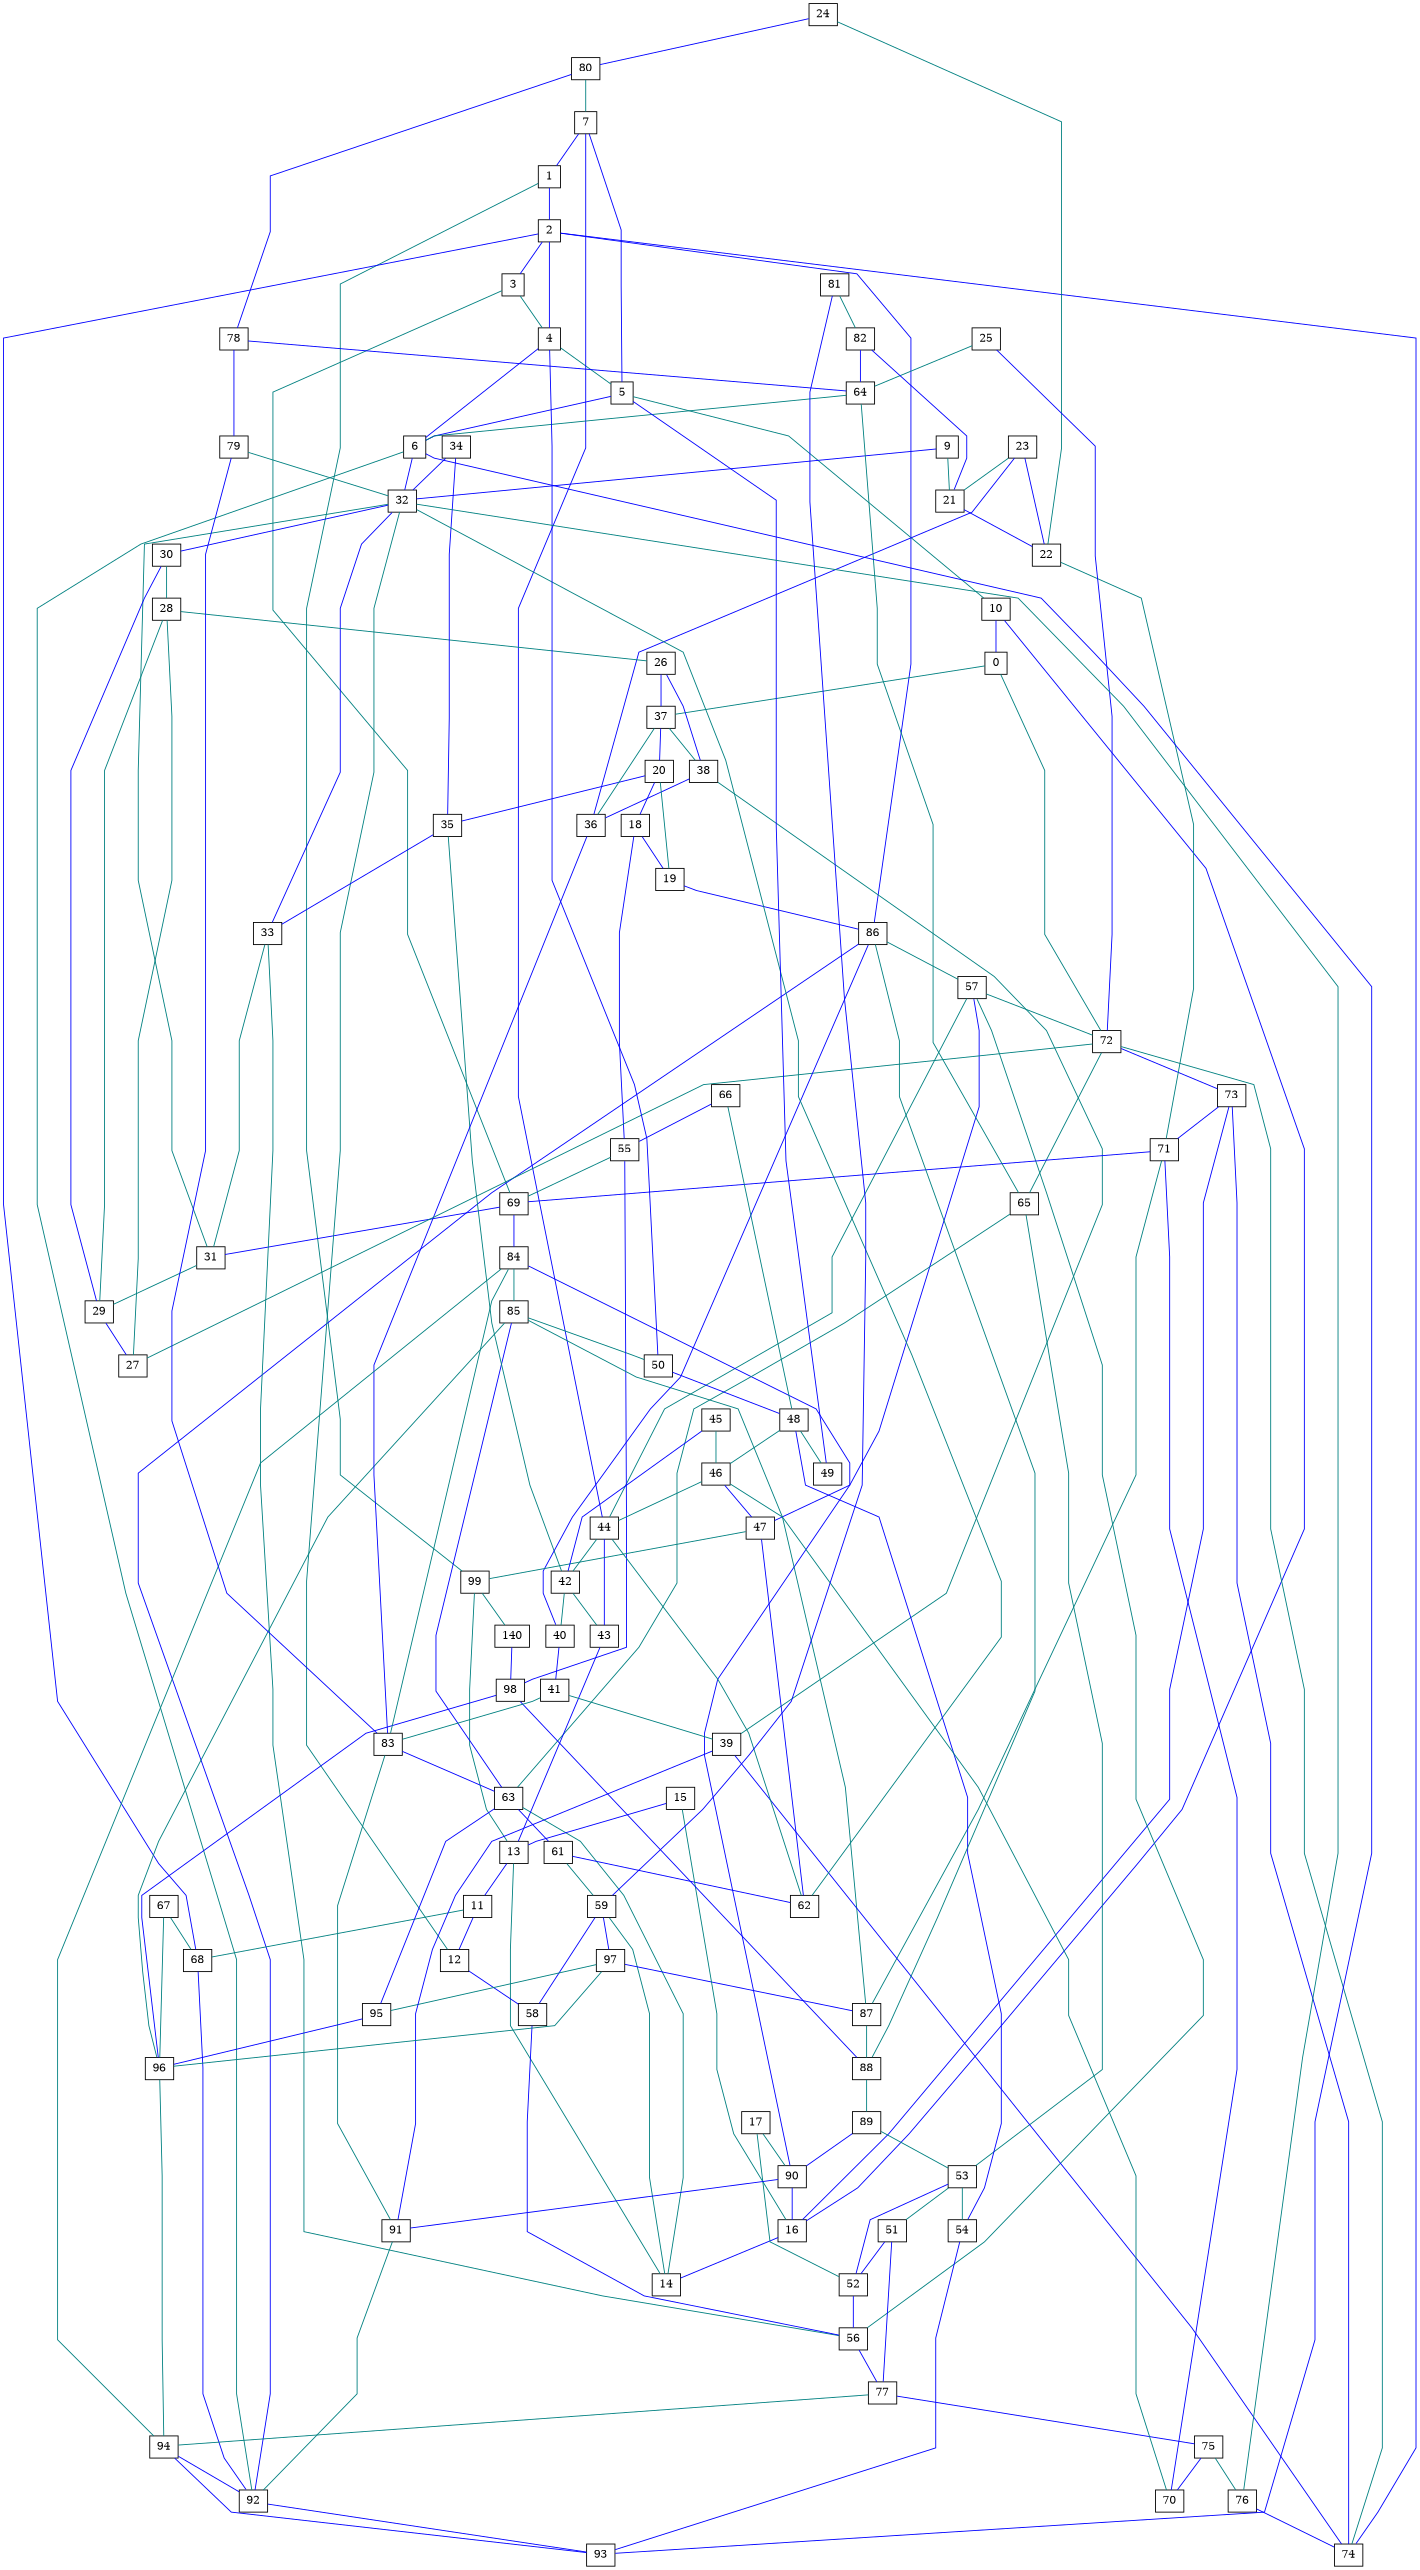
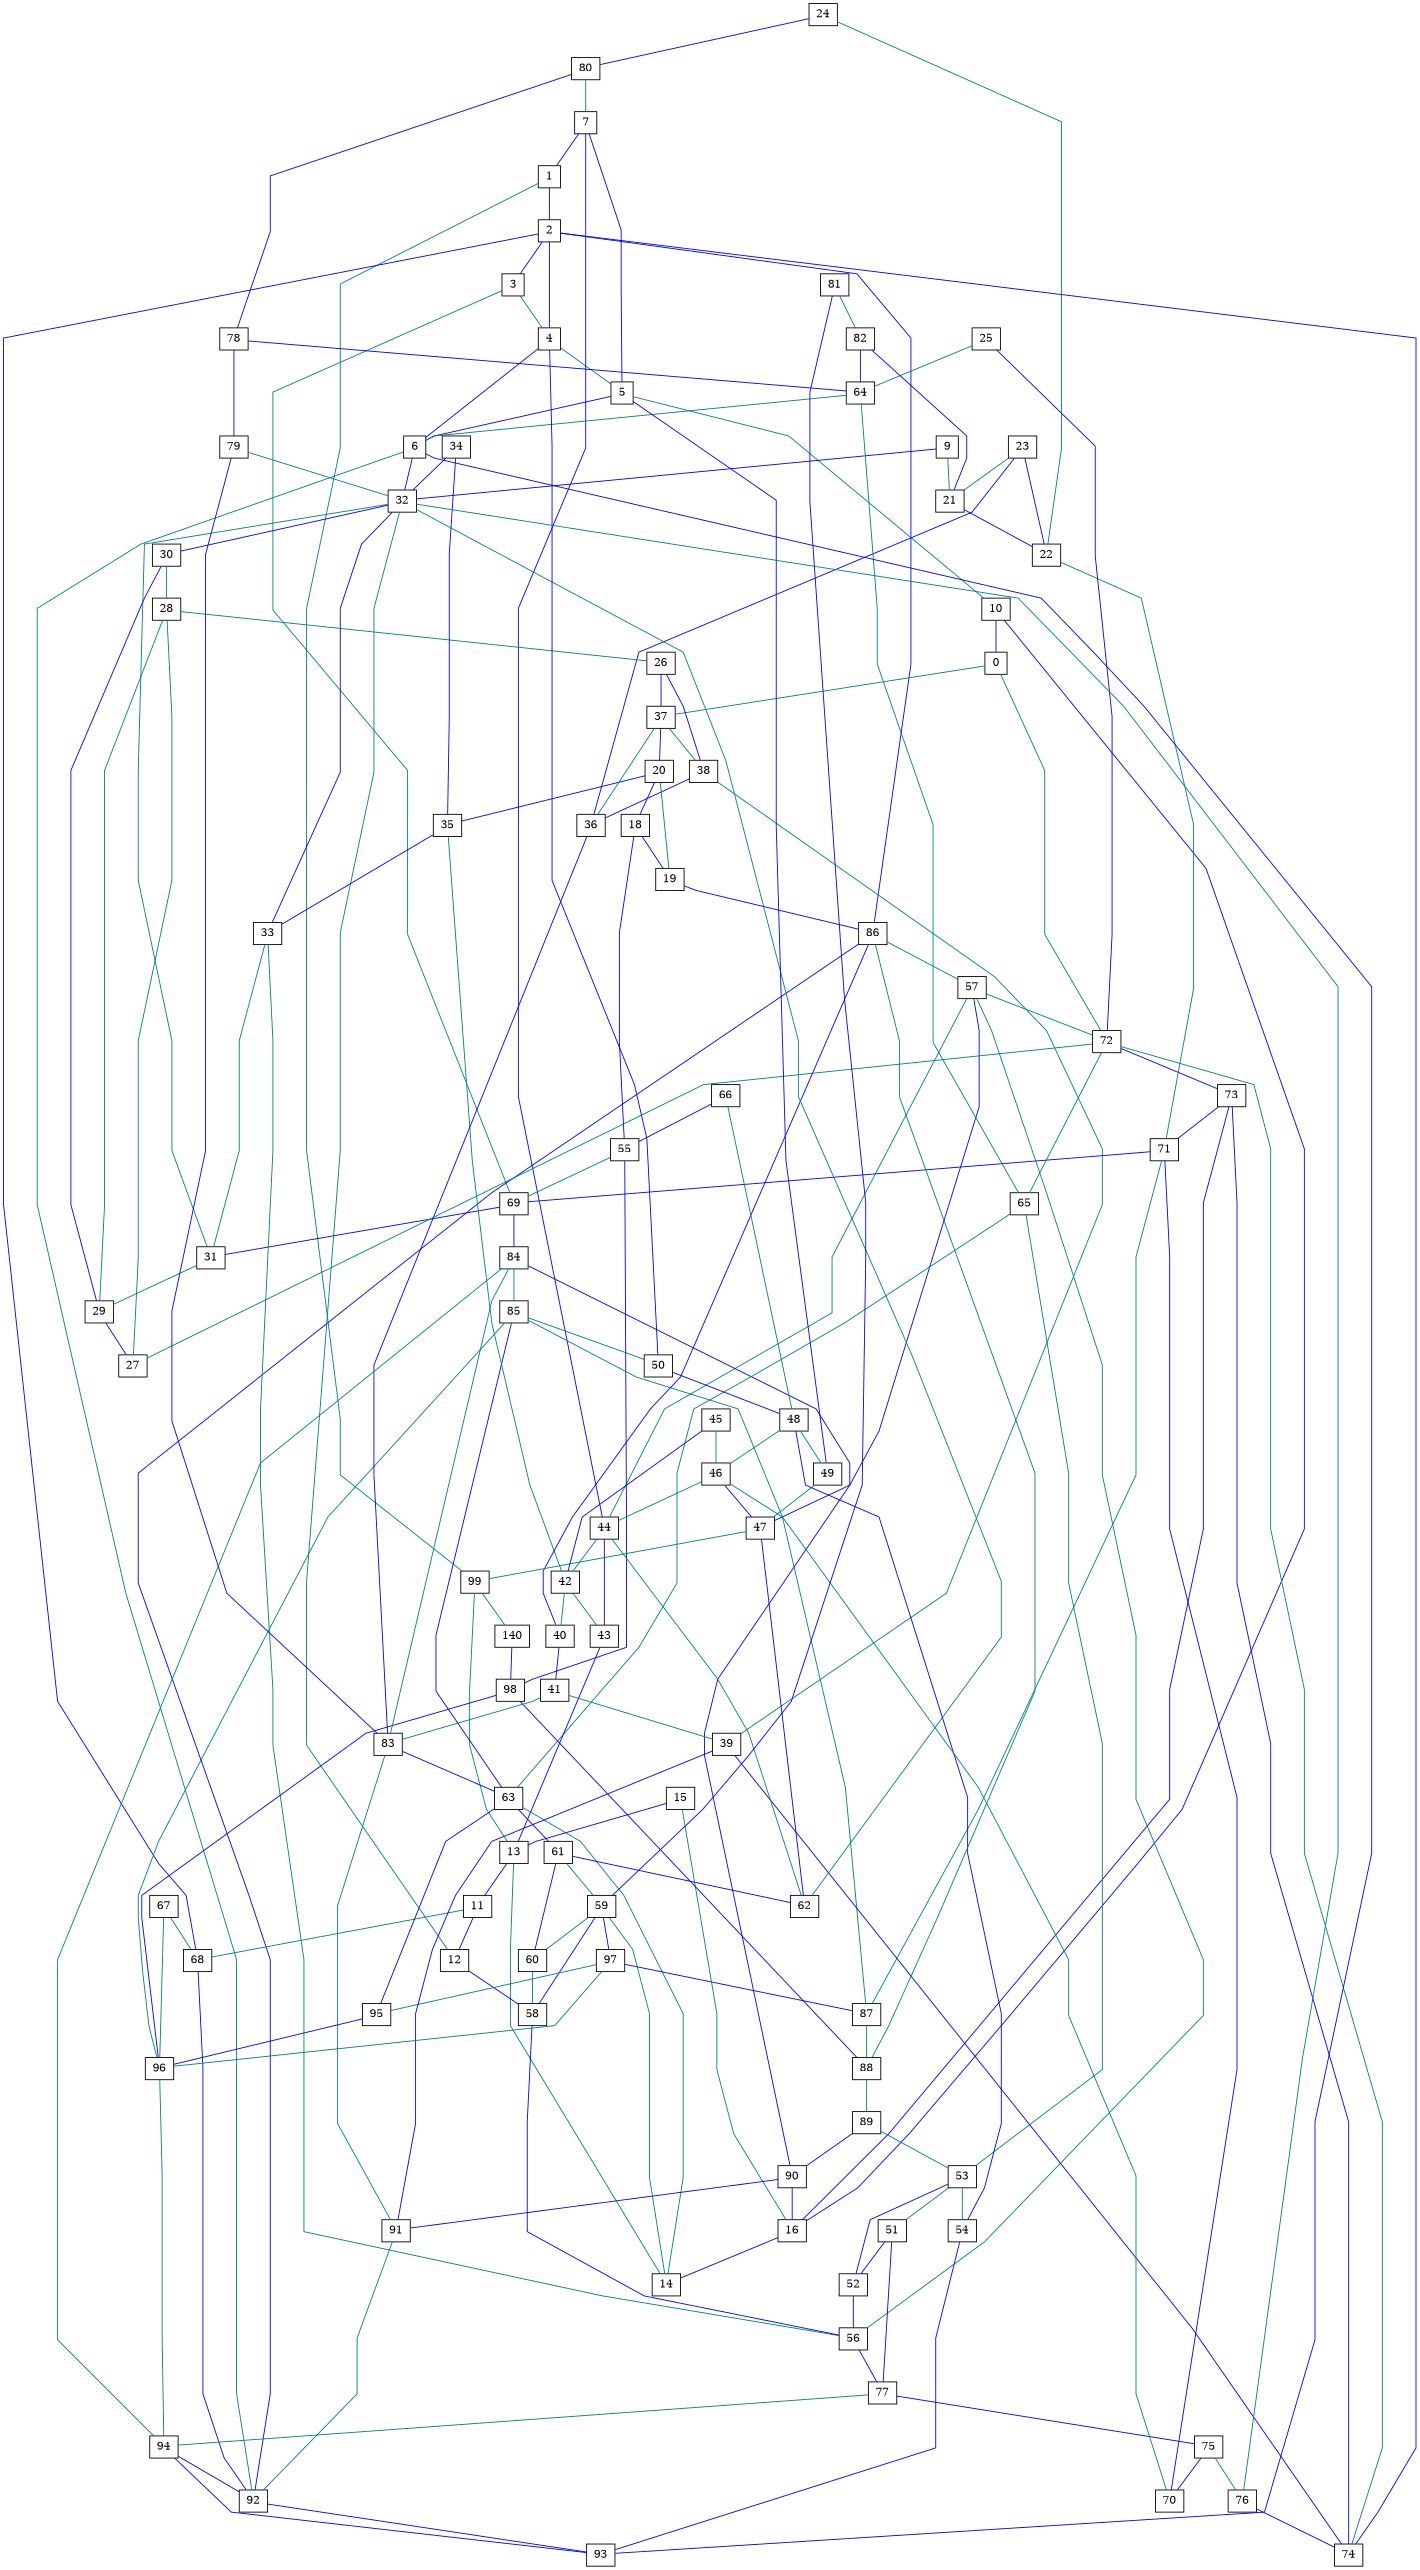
none -> (794, 1501)
none -> (533, 1961)
(756, 2123) -> none
